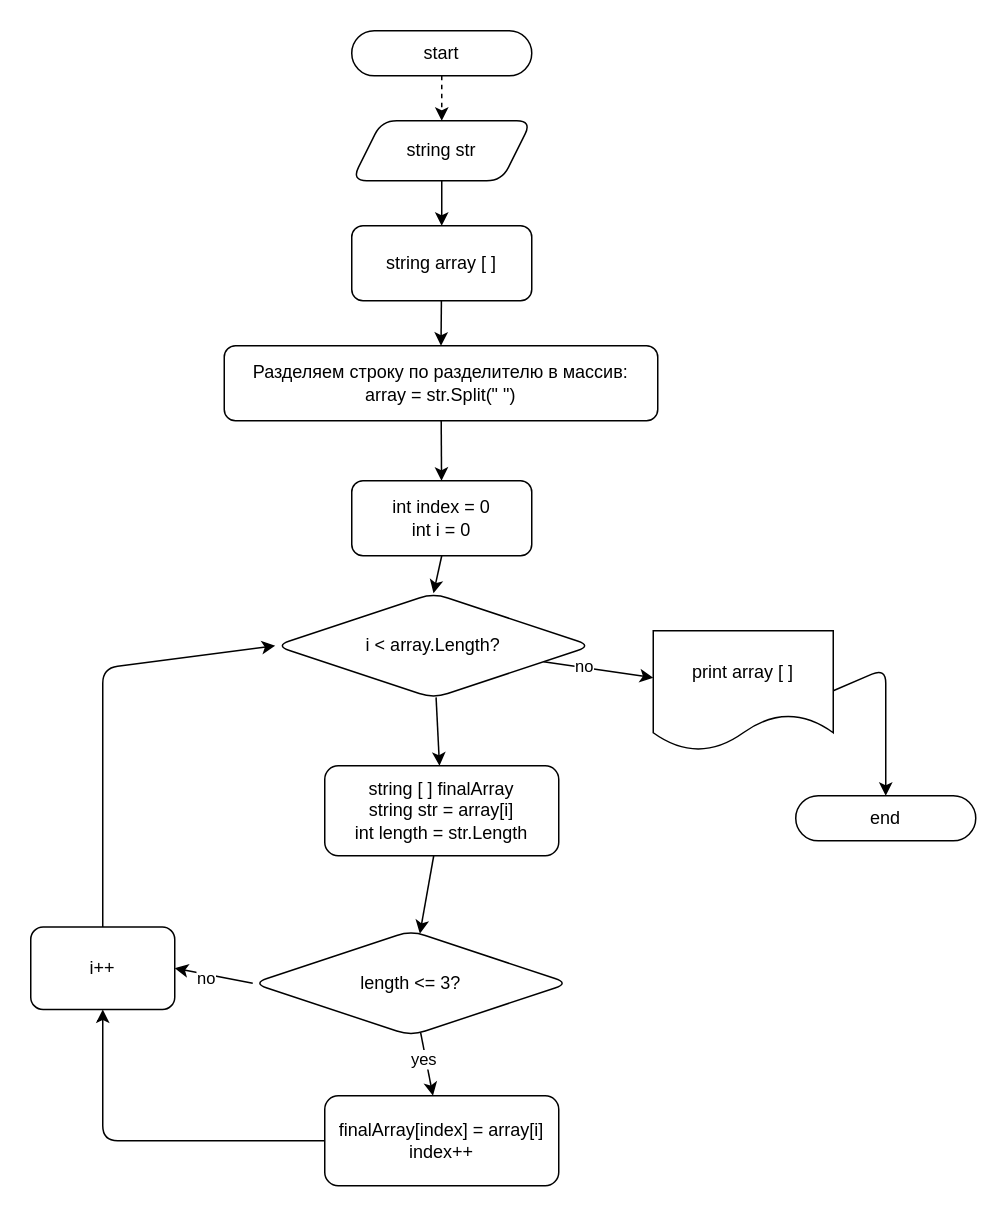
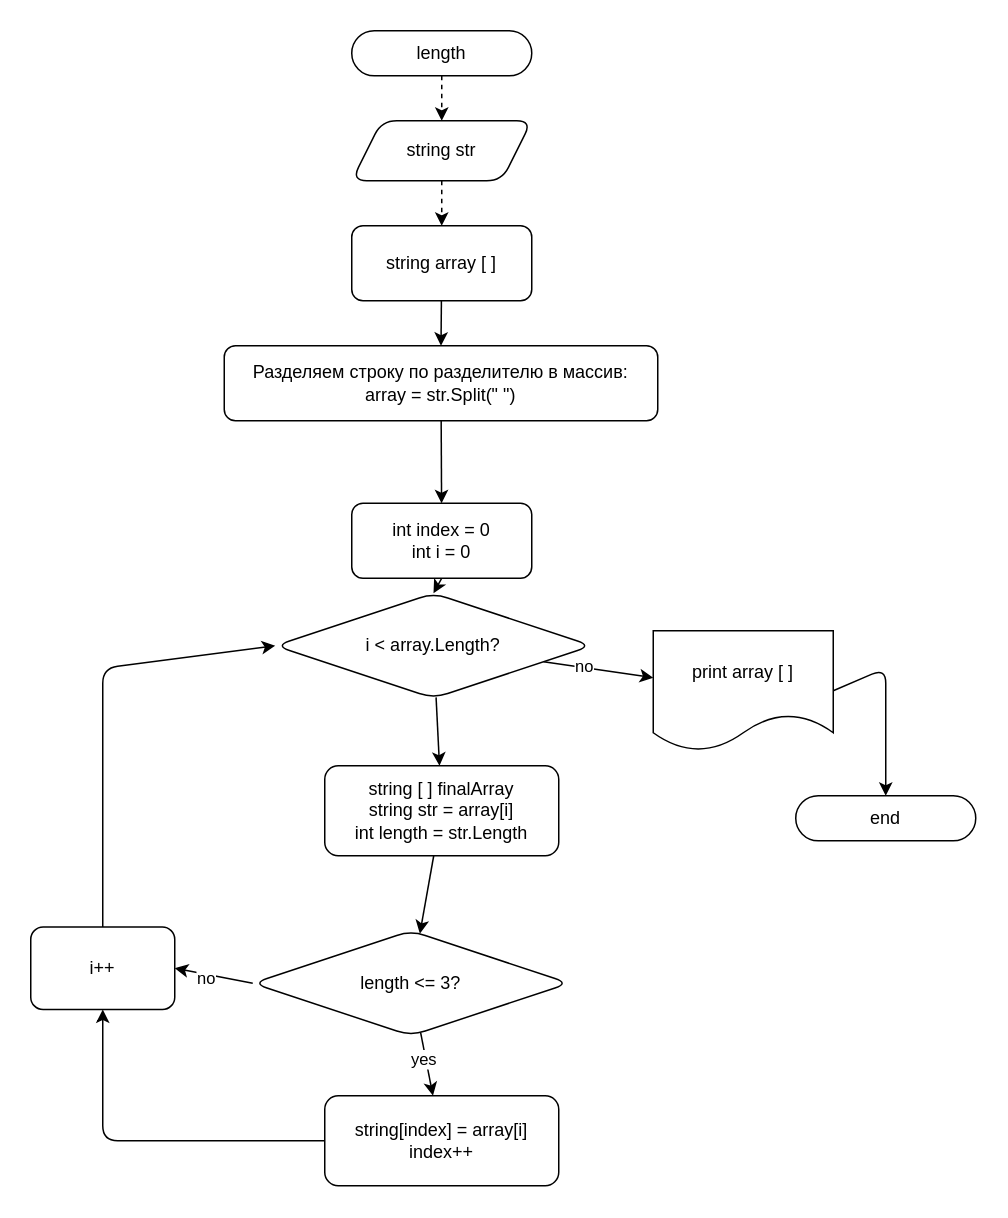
(442, 53) -> (442, 53)
(442, 199) -> (442, 199)
(442, 518) -> (442, 541)
(442, 1141) -> (442, 1141)
